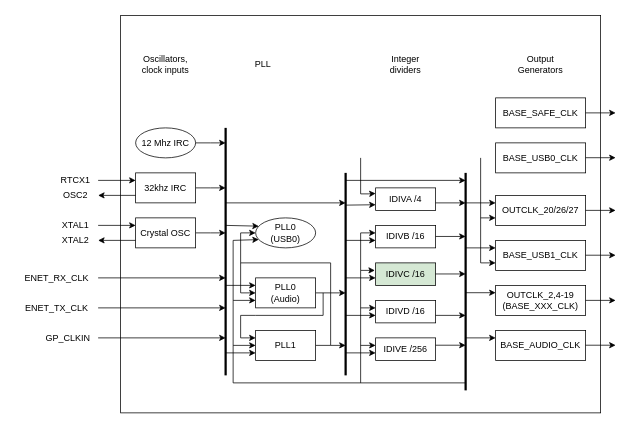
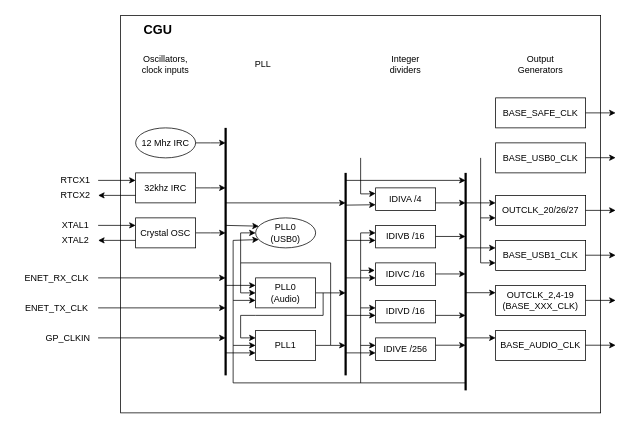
none -> (158, 30)
(75, 195) -> (75, 195)
(405, 274) -> (405, 274)
